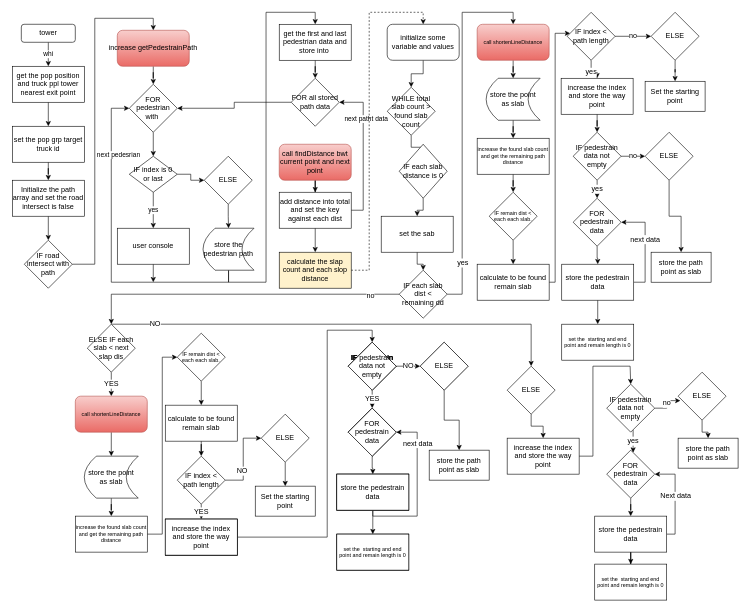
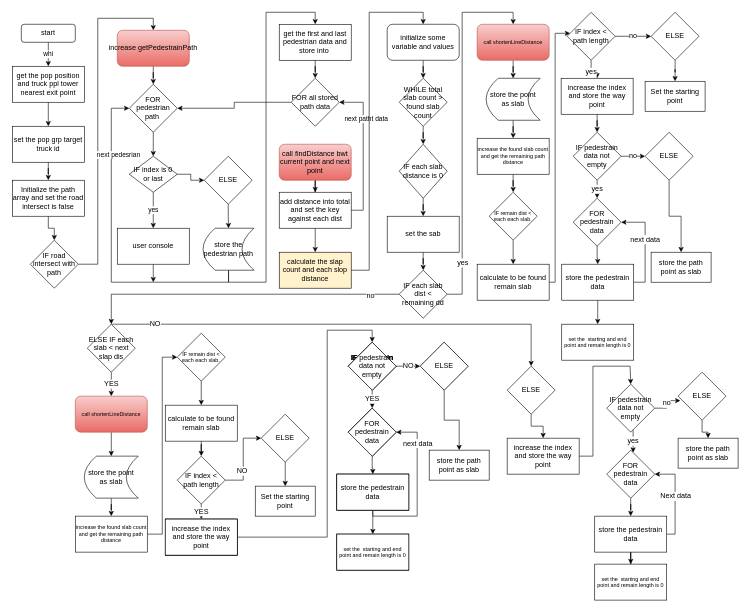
(48, 33) -> (48, 33)
(153, 108) -> (153, 108)
(411, 111) -> (423, 102)
(369, 119) -> (369, 119)
(417, 234) -> (423, 234)
(48, 264) -> (54, 264)
